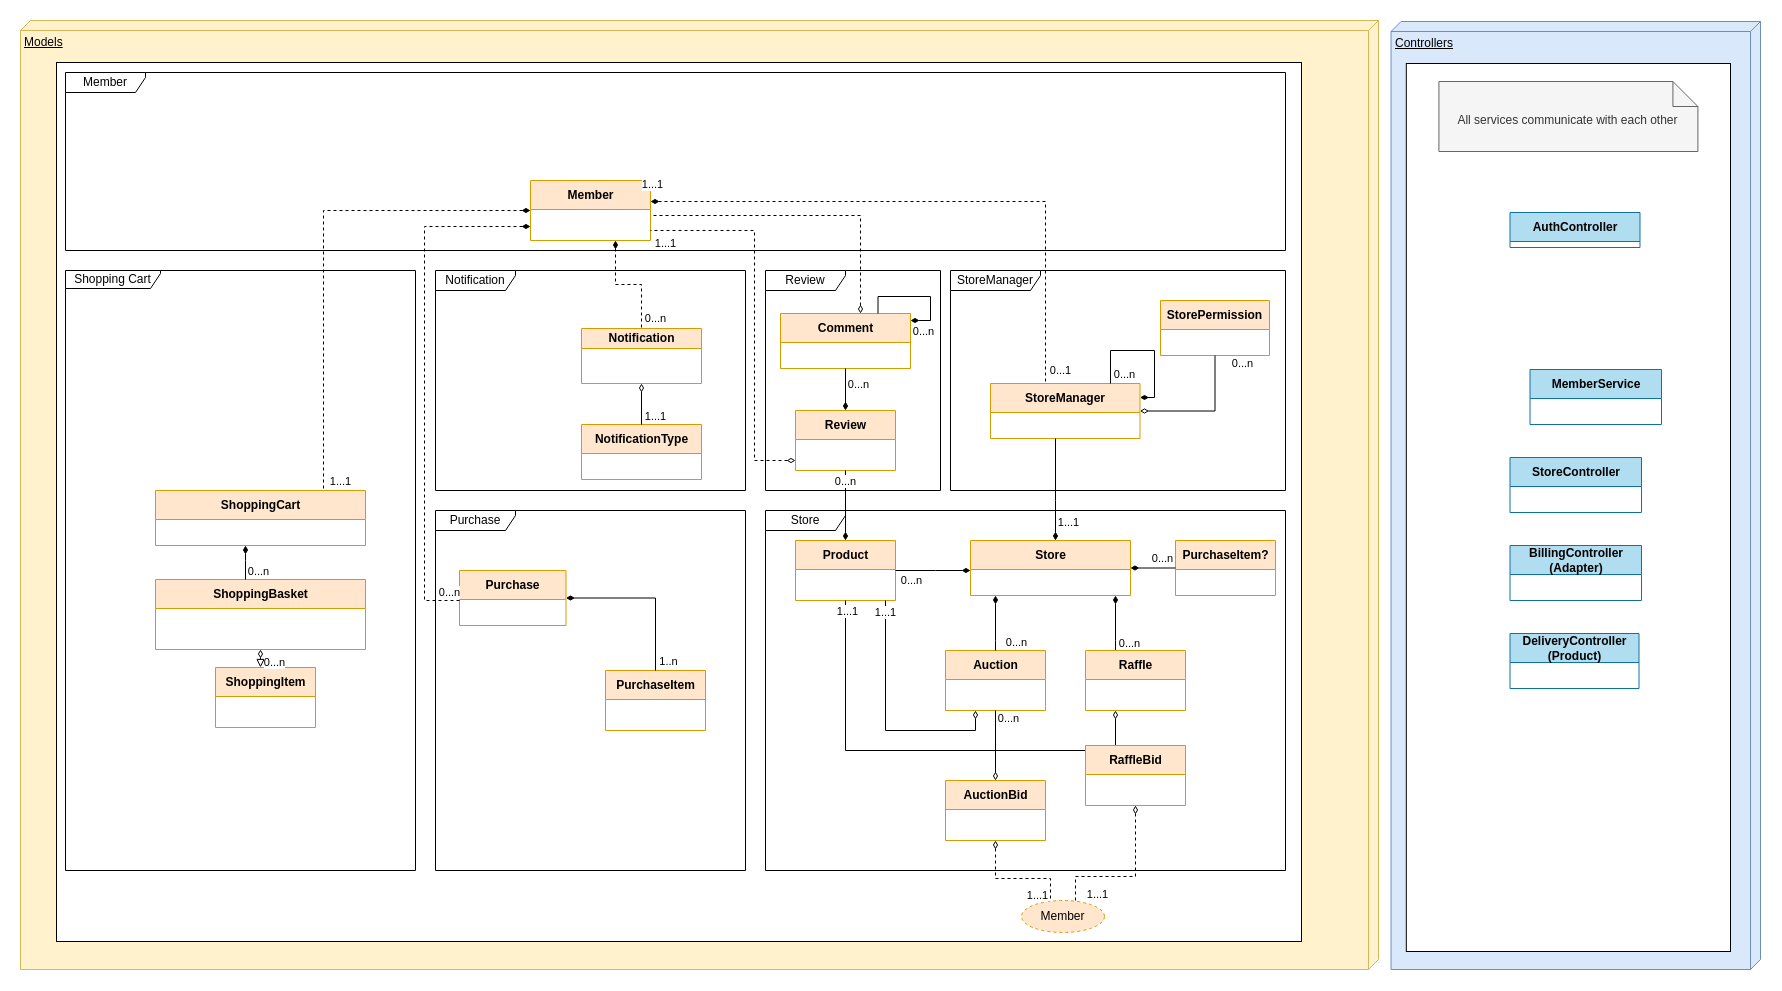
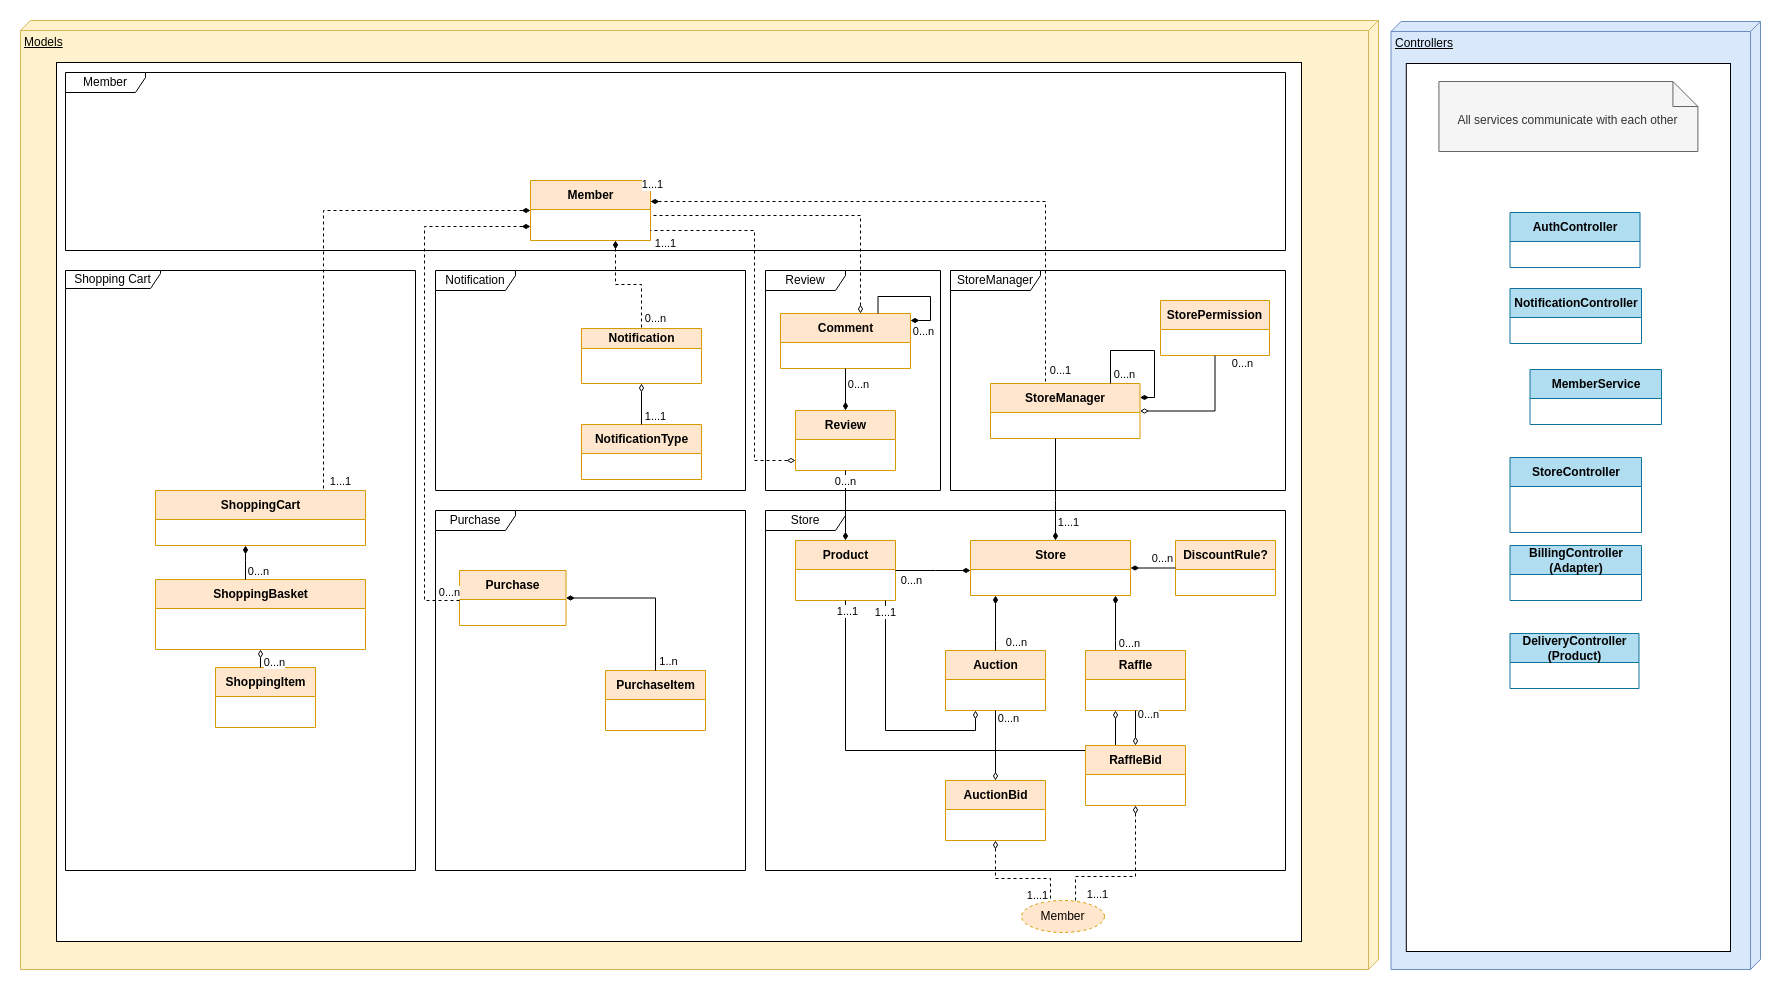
(1575, 230) -> (1575, 240)
none -> (1576, 316)
(1576, 485) -> (1576, 495)
(1226, 556) -> (1226, 556)
(261, 657) -> (261, 661)
none -> (1136, 730)
